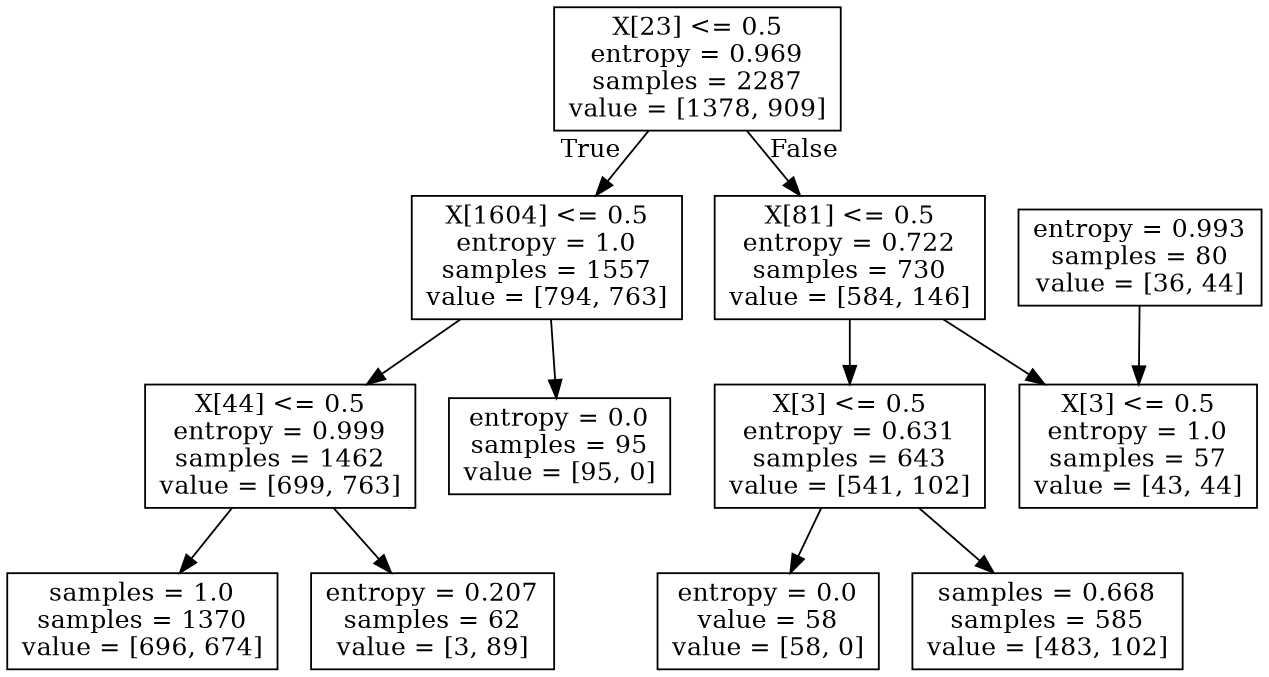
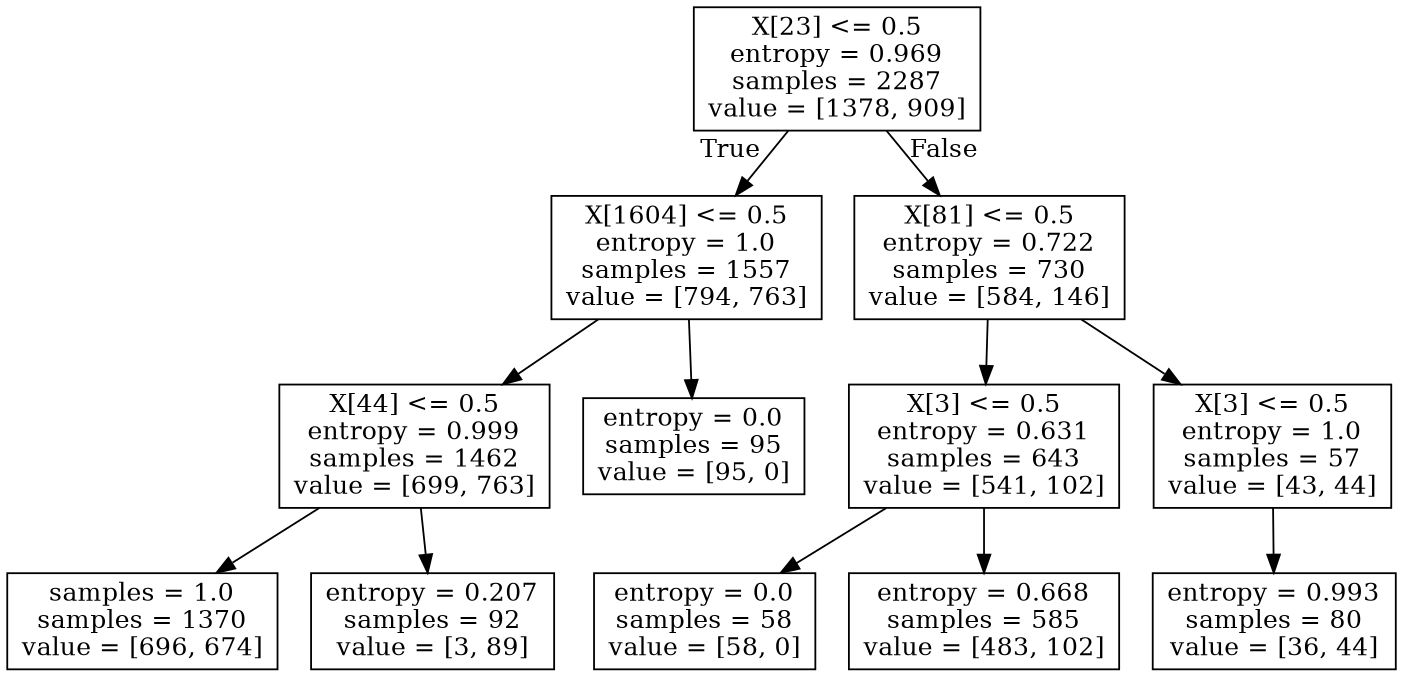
(1139, 336) -> (1273, 531)
(433, 621) -> (433, 621)
(768, 621) -> (705, 621)
(1048, 621) -> (984, 621)
